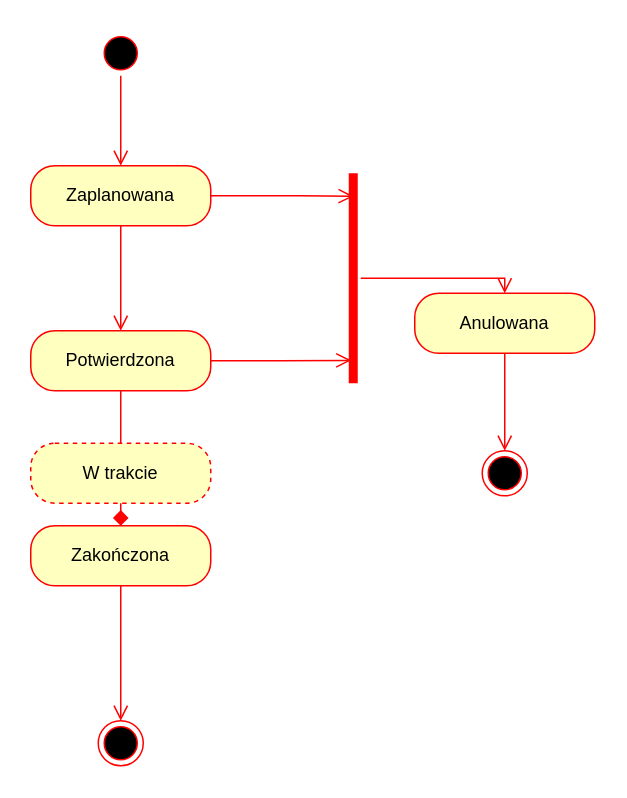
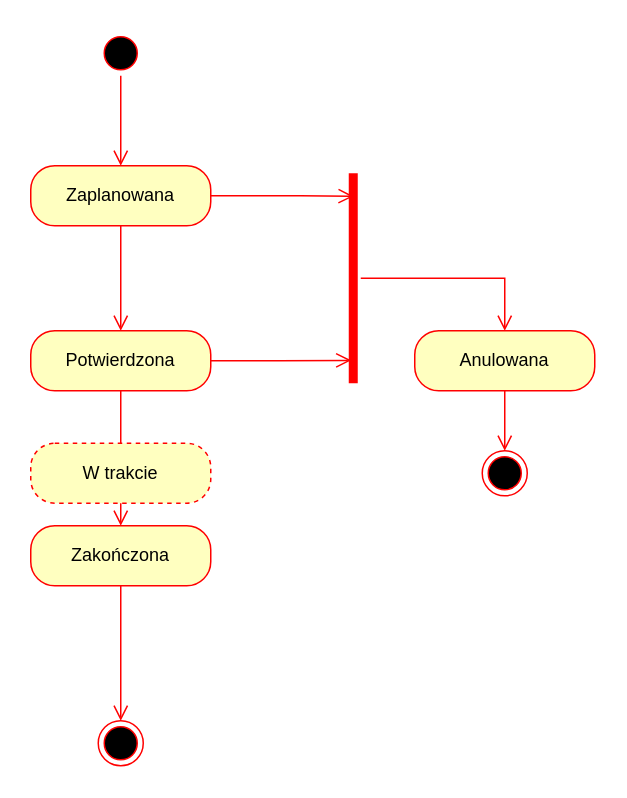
(505, 323) -> (505, 361)
(121, 517) -> (121, 514)
